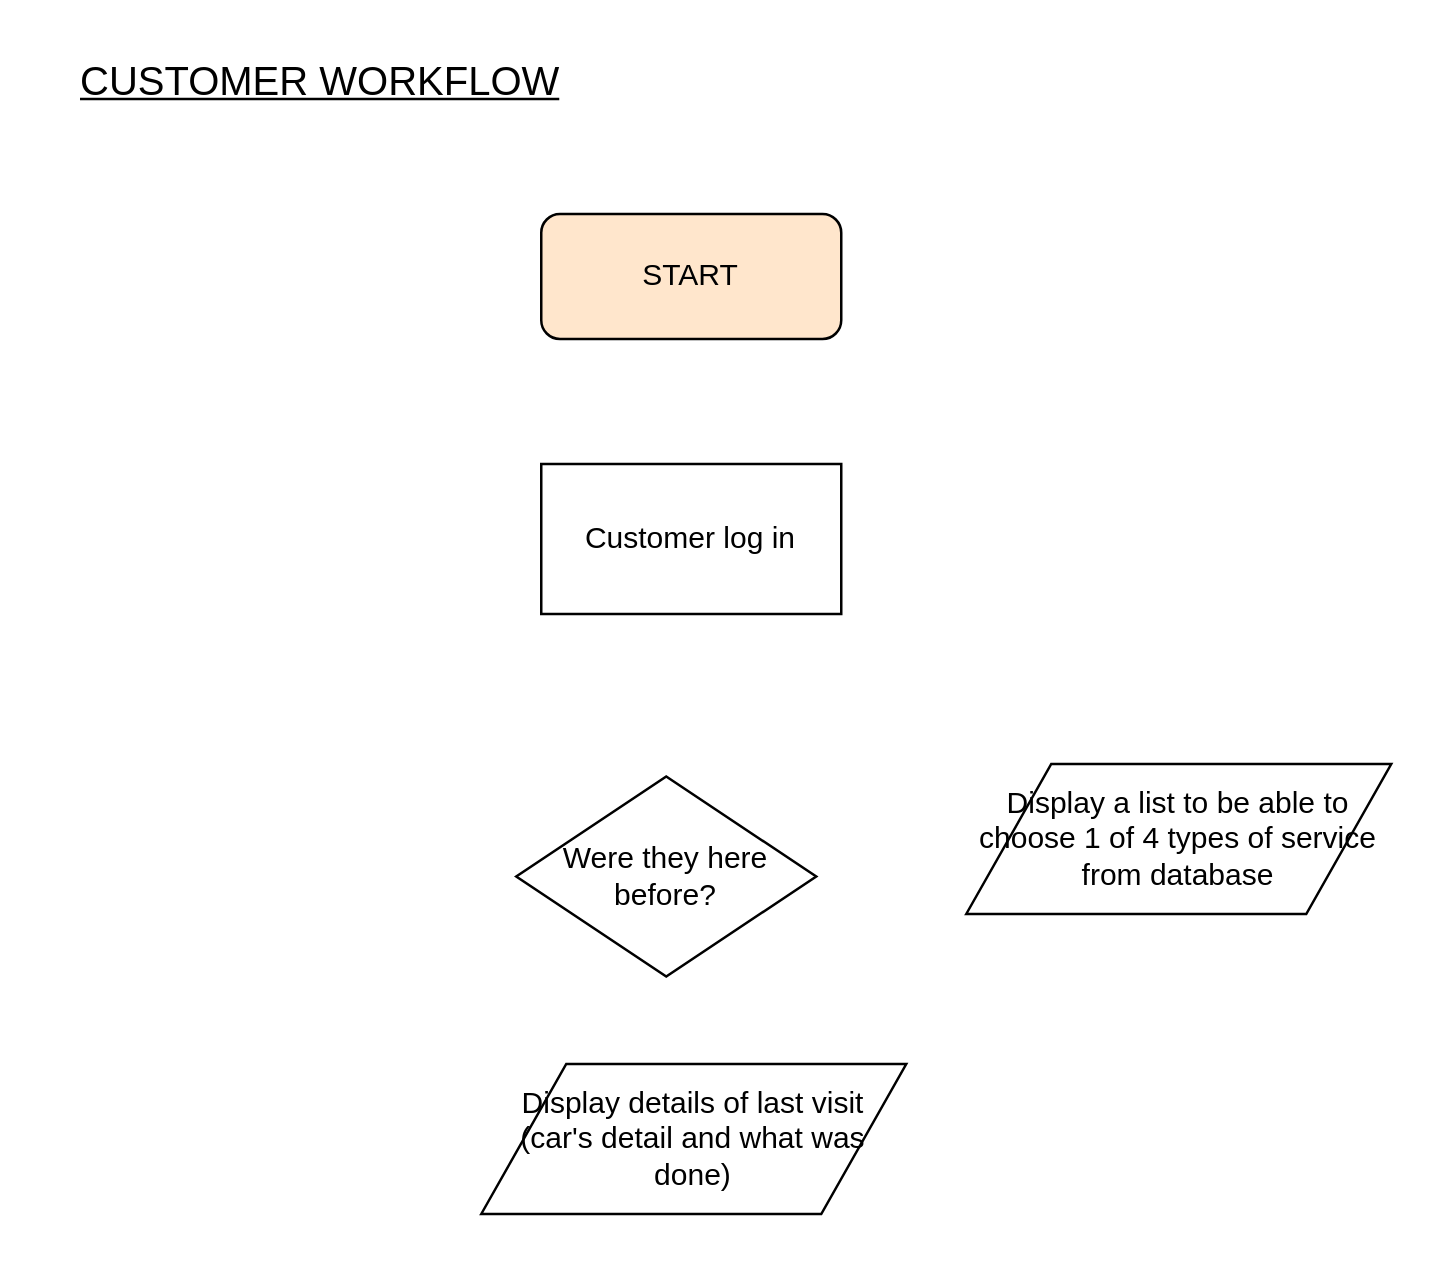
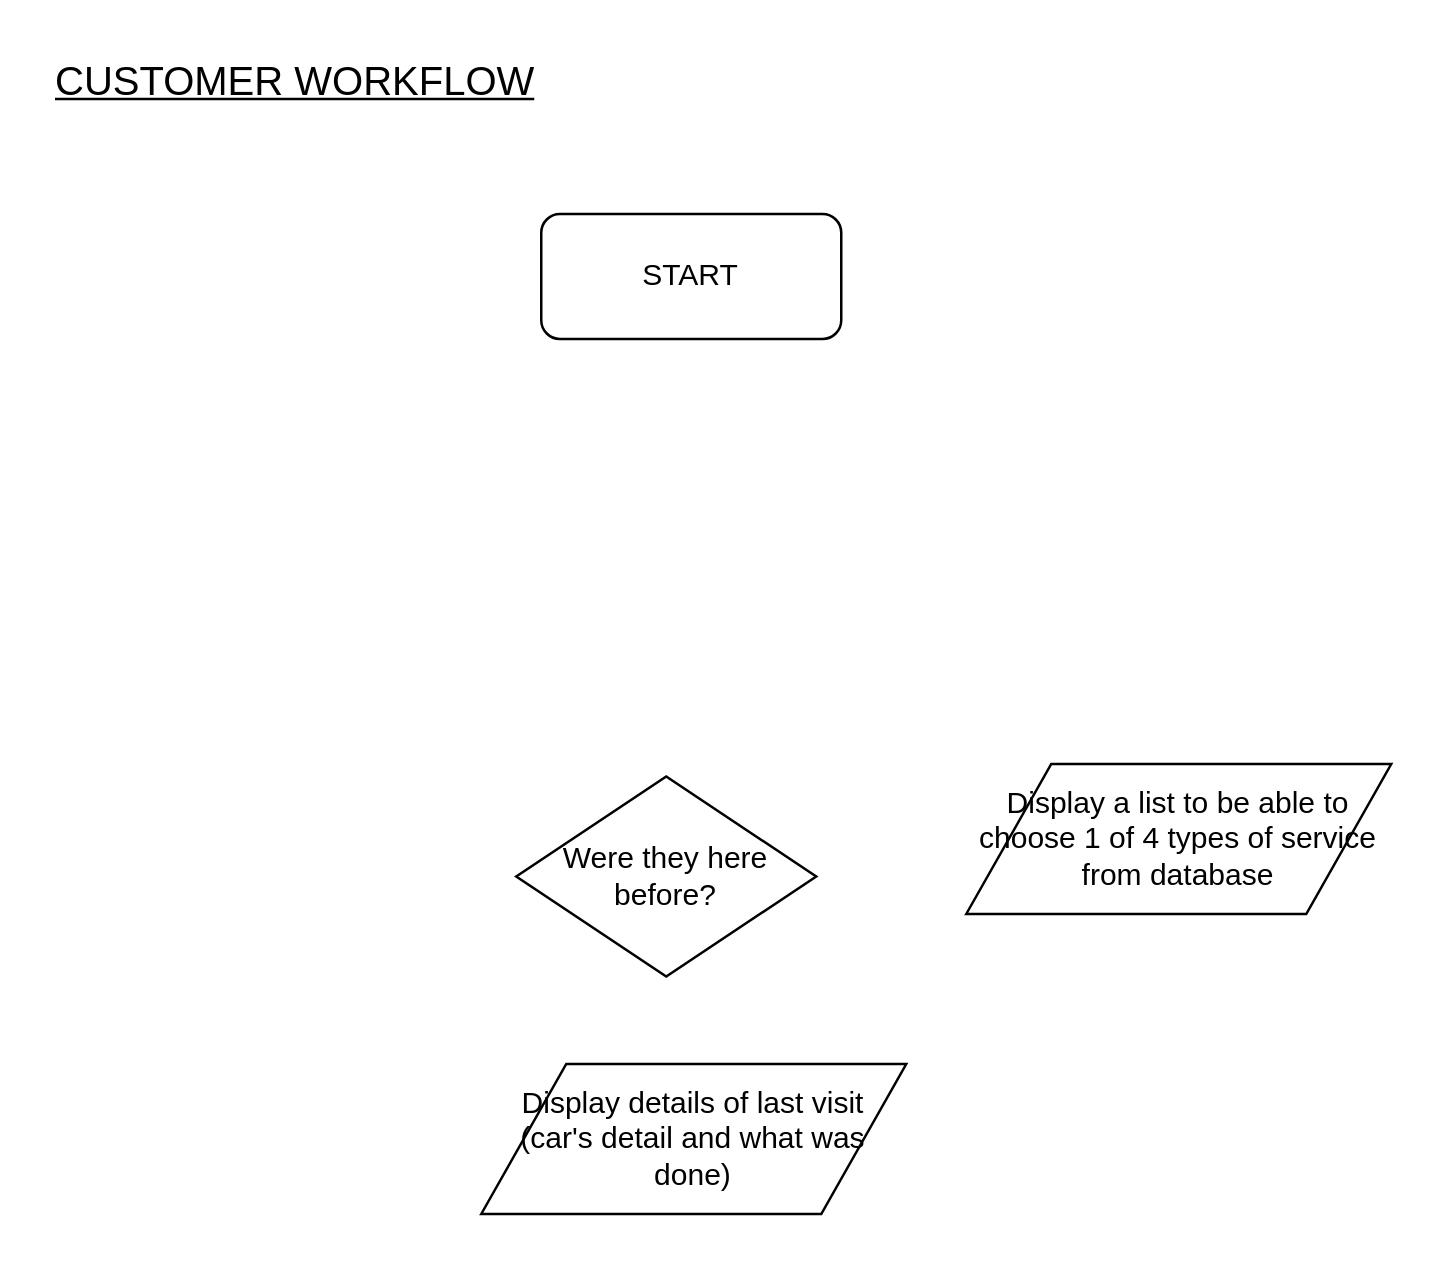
(339, 76) -> (314, 76)
(691, 276) -> (691, 276)
(691, 539) -> none
